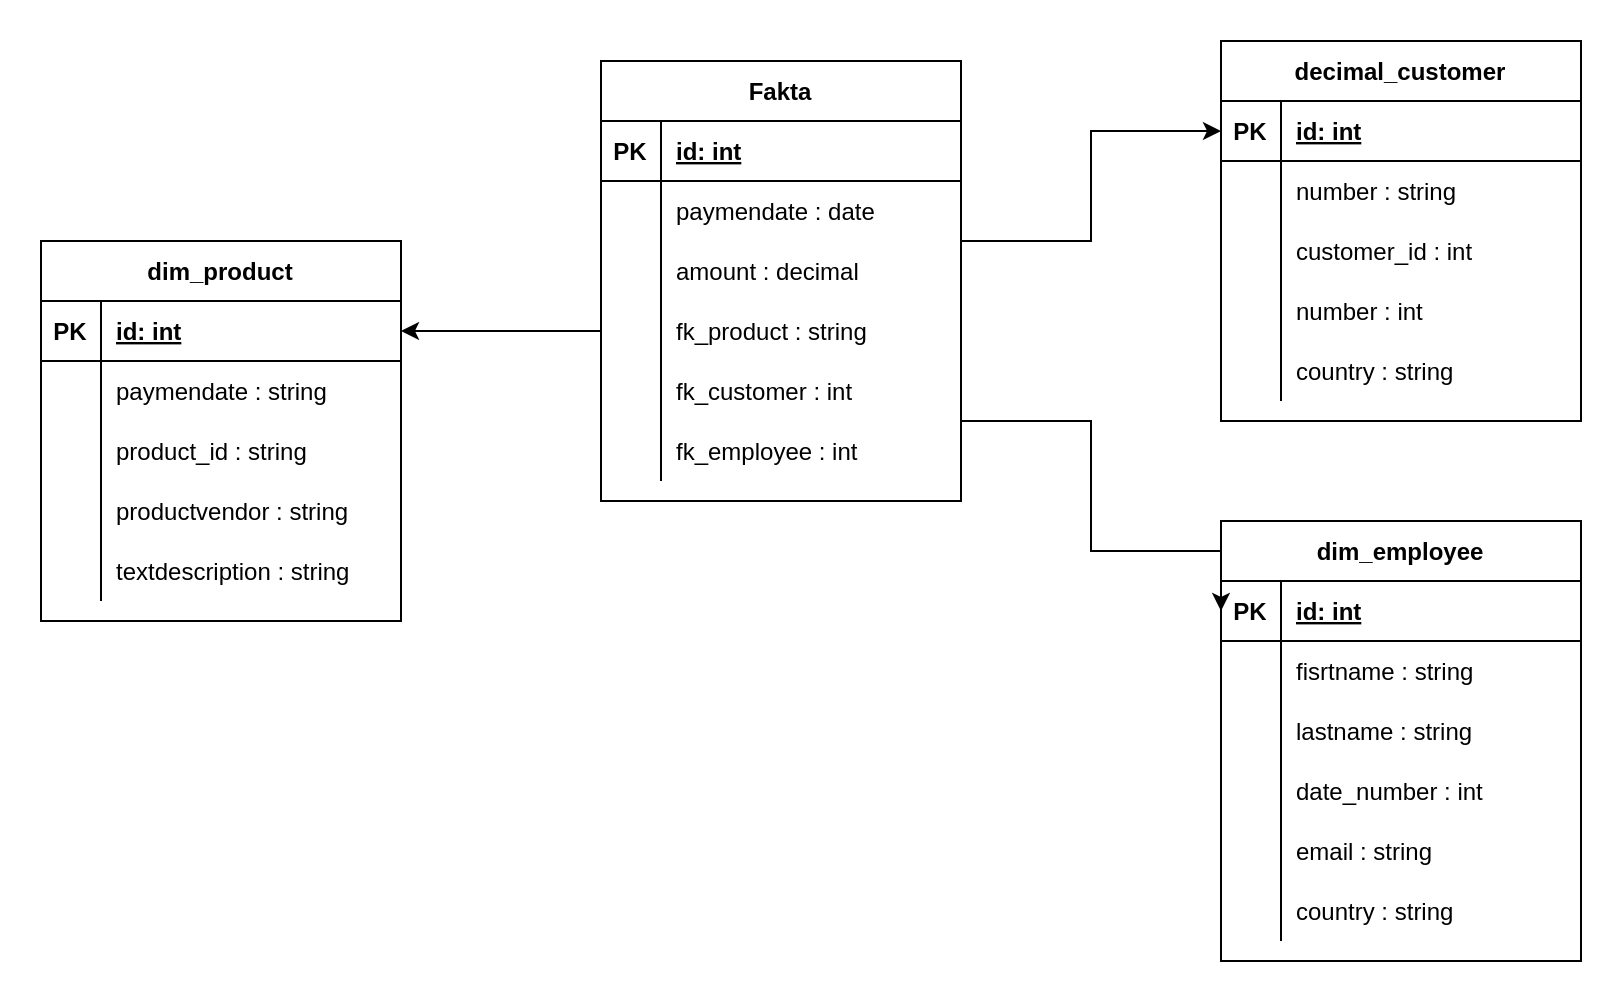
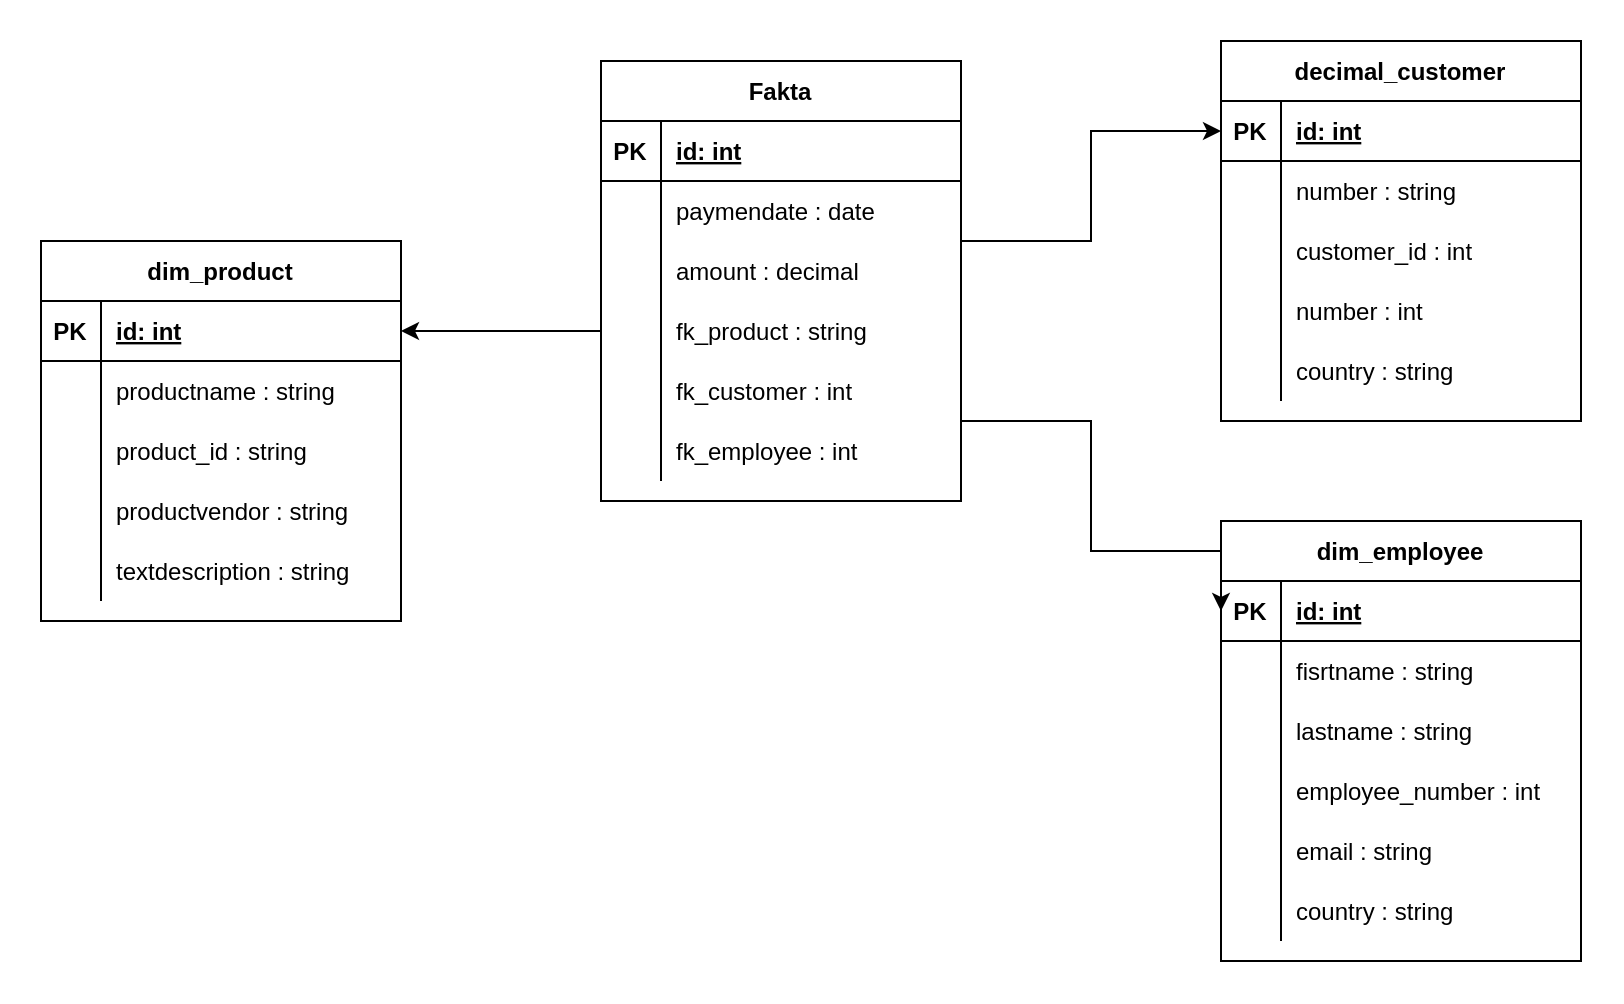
(231, 392) -> (238, 392)
(1398, 792) -> (1422, 792)
